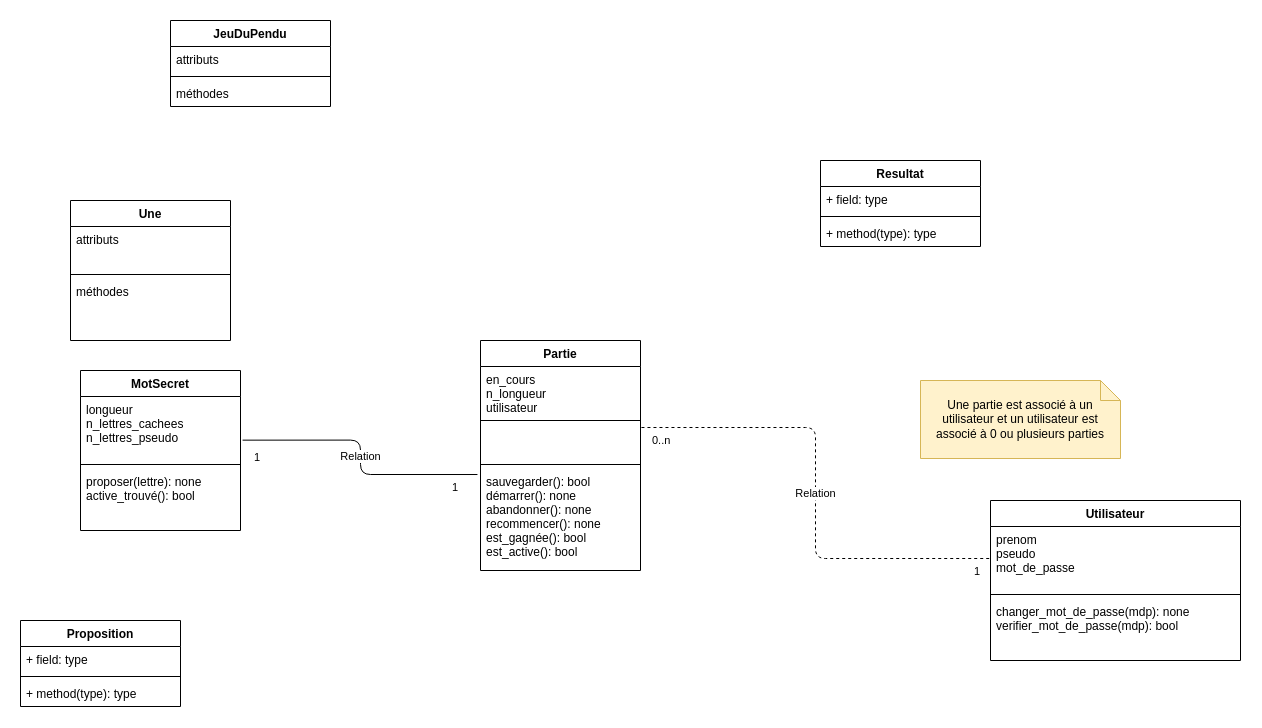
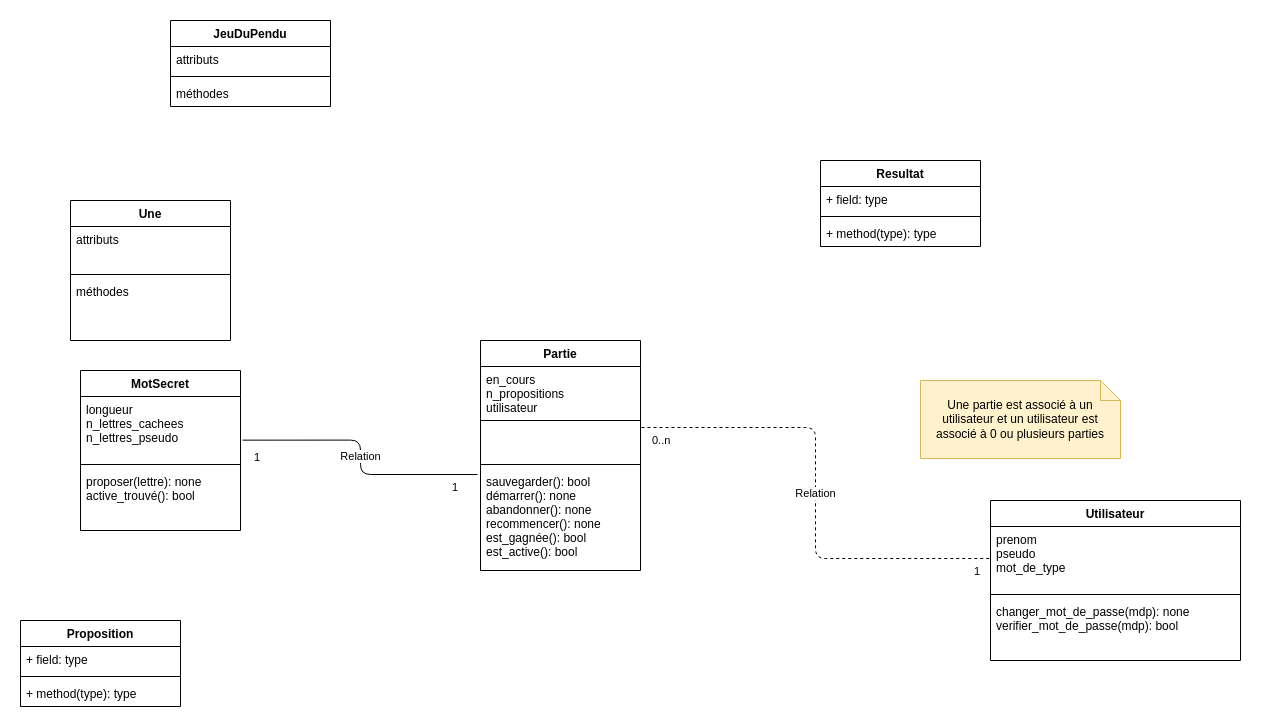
(513, 380) -> (513, 380)
(1016, 540) -> (1016, 540)
